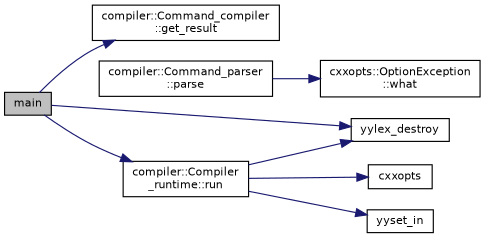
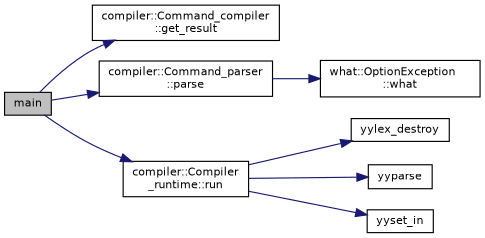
(400, 79) -> (400, 79)
(195, 116) -> (69, 97)
(400, 177) -> (400, 177)
